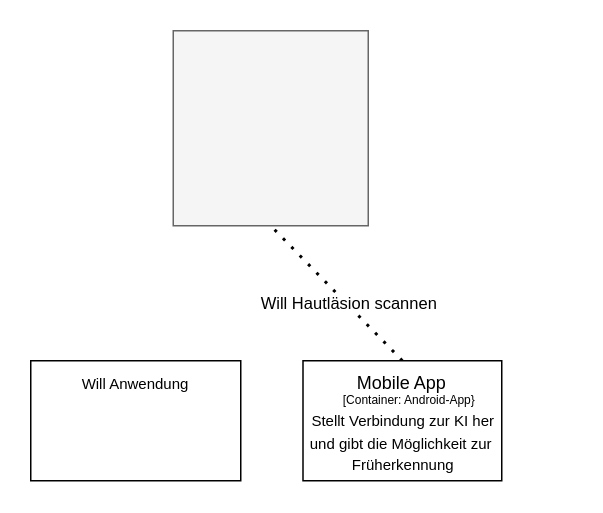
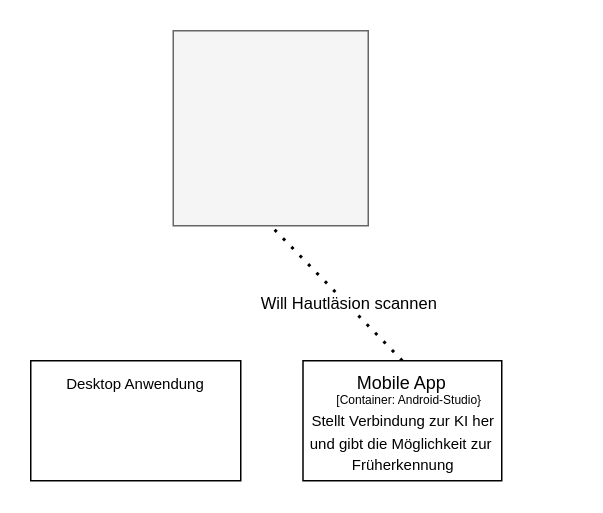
(136, 383) -> (136, 383)
(410, 398) -> (410, 398)
